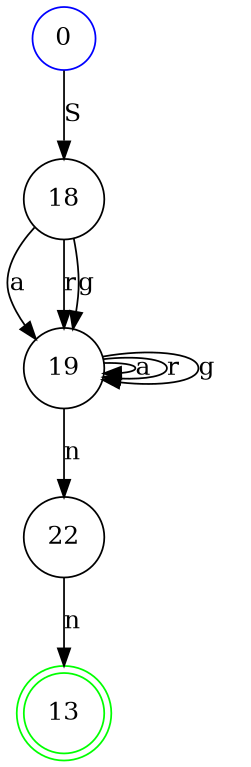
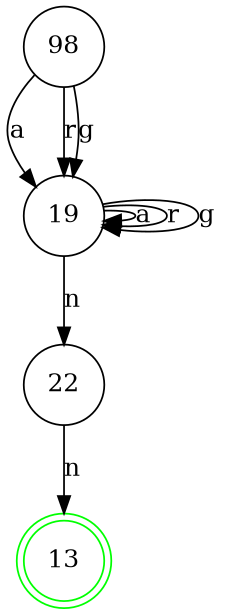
(64, 39) -> none
(64, 199) -> (64, 47)
